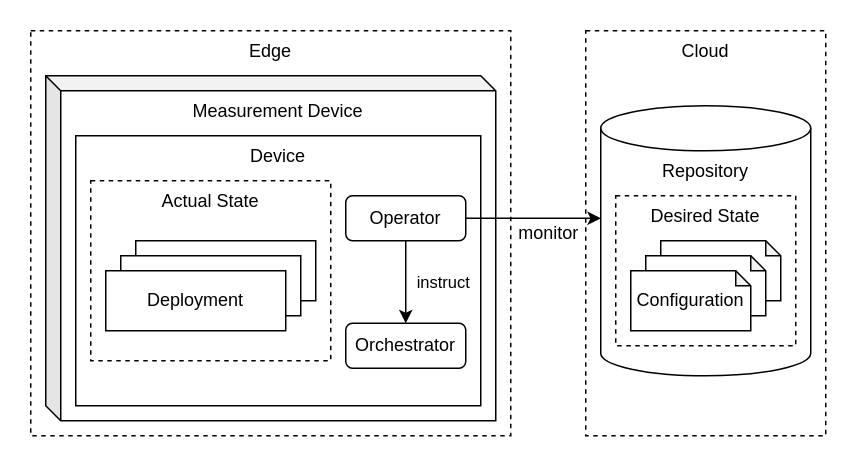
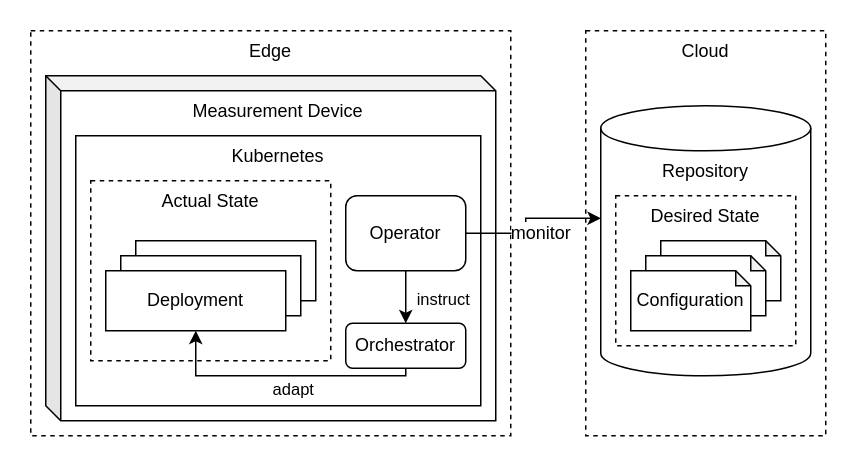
(278, 157) -> (278, 157)
(406, 218) -> (406, 233)
none -> (287, 376)
